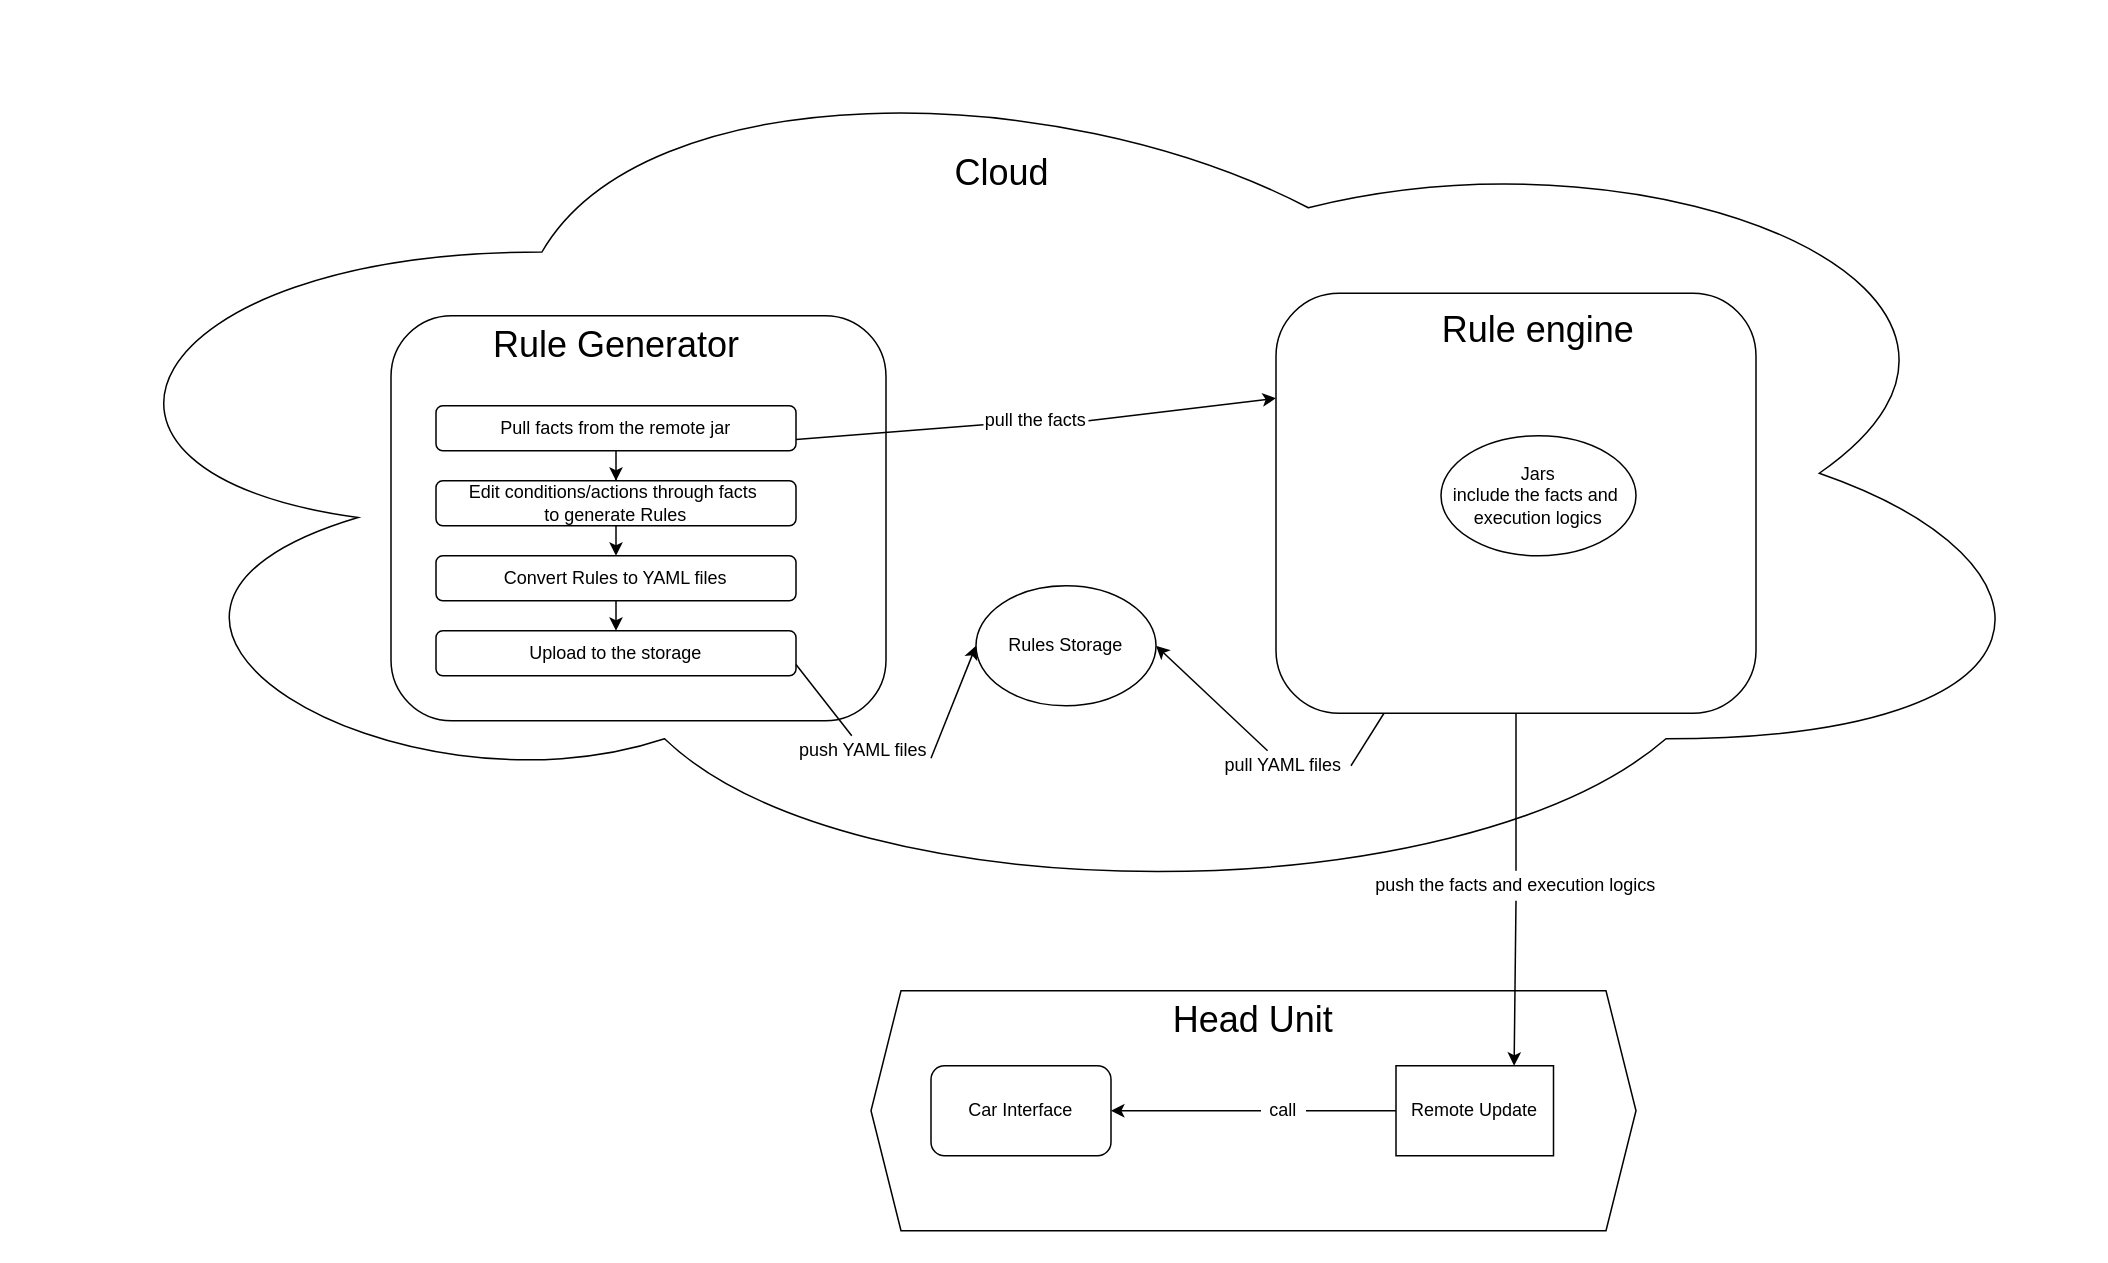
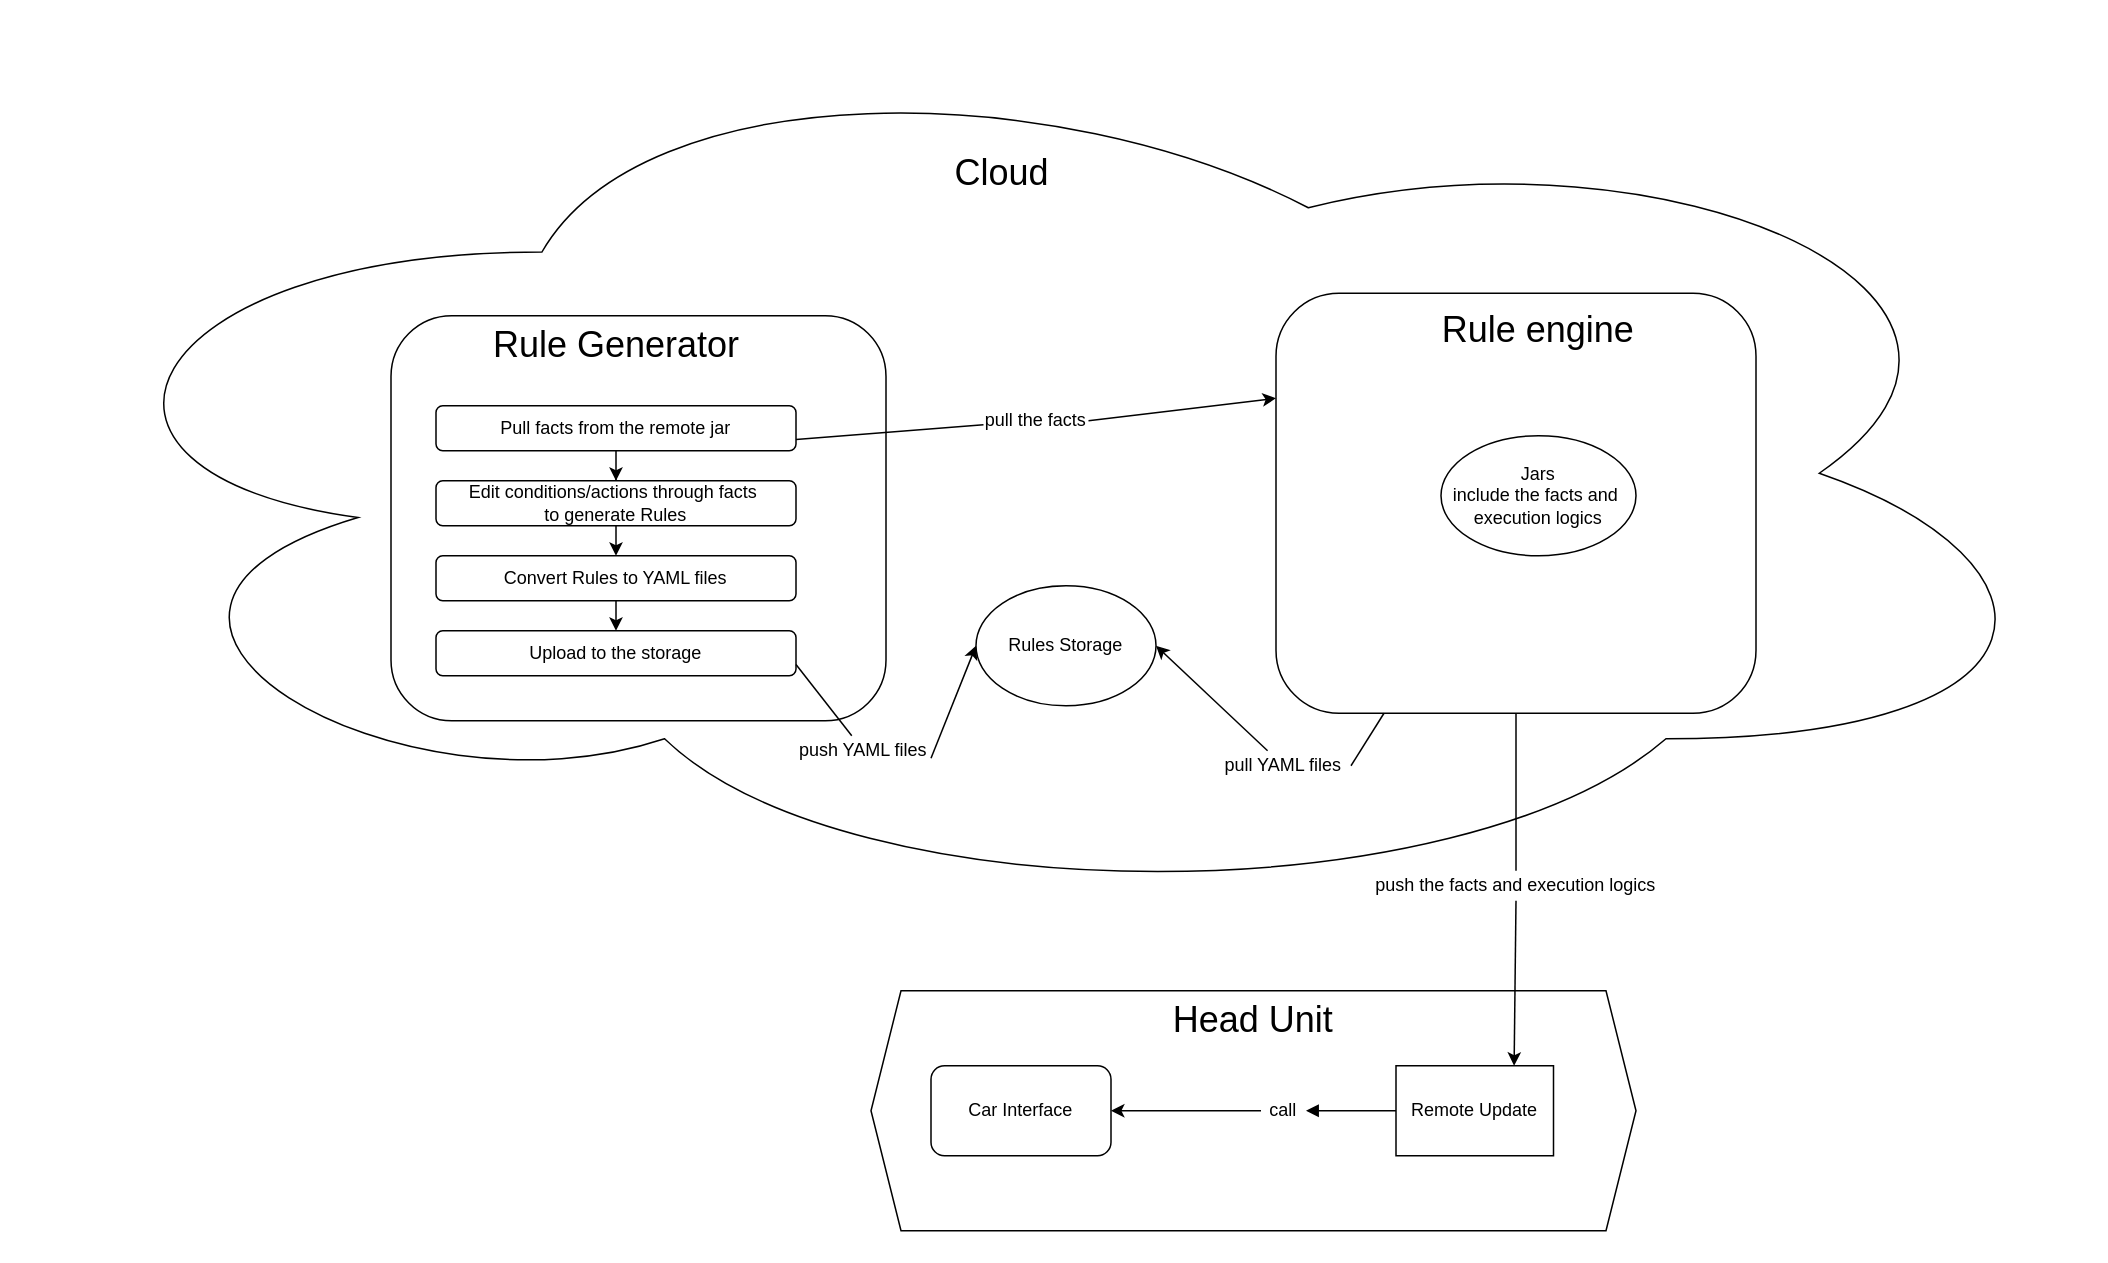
(1313, 1111) -> (1319, 1111)
